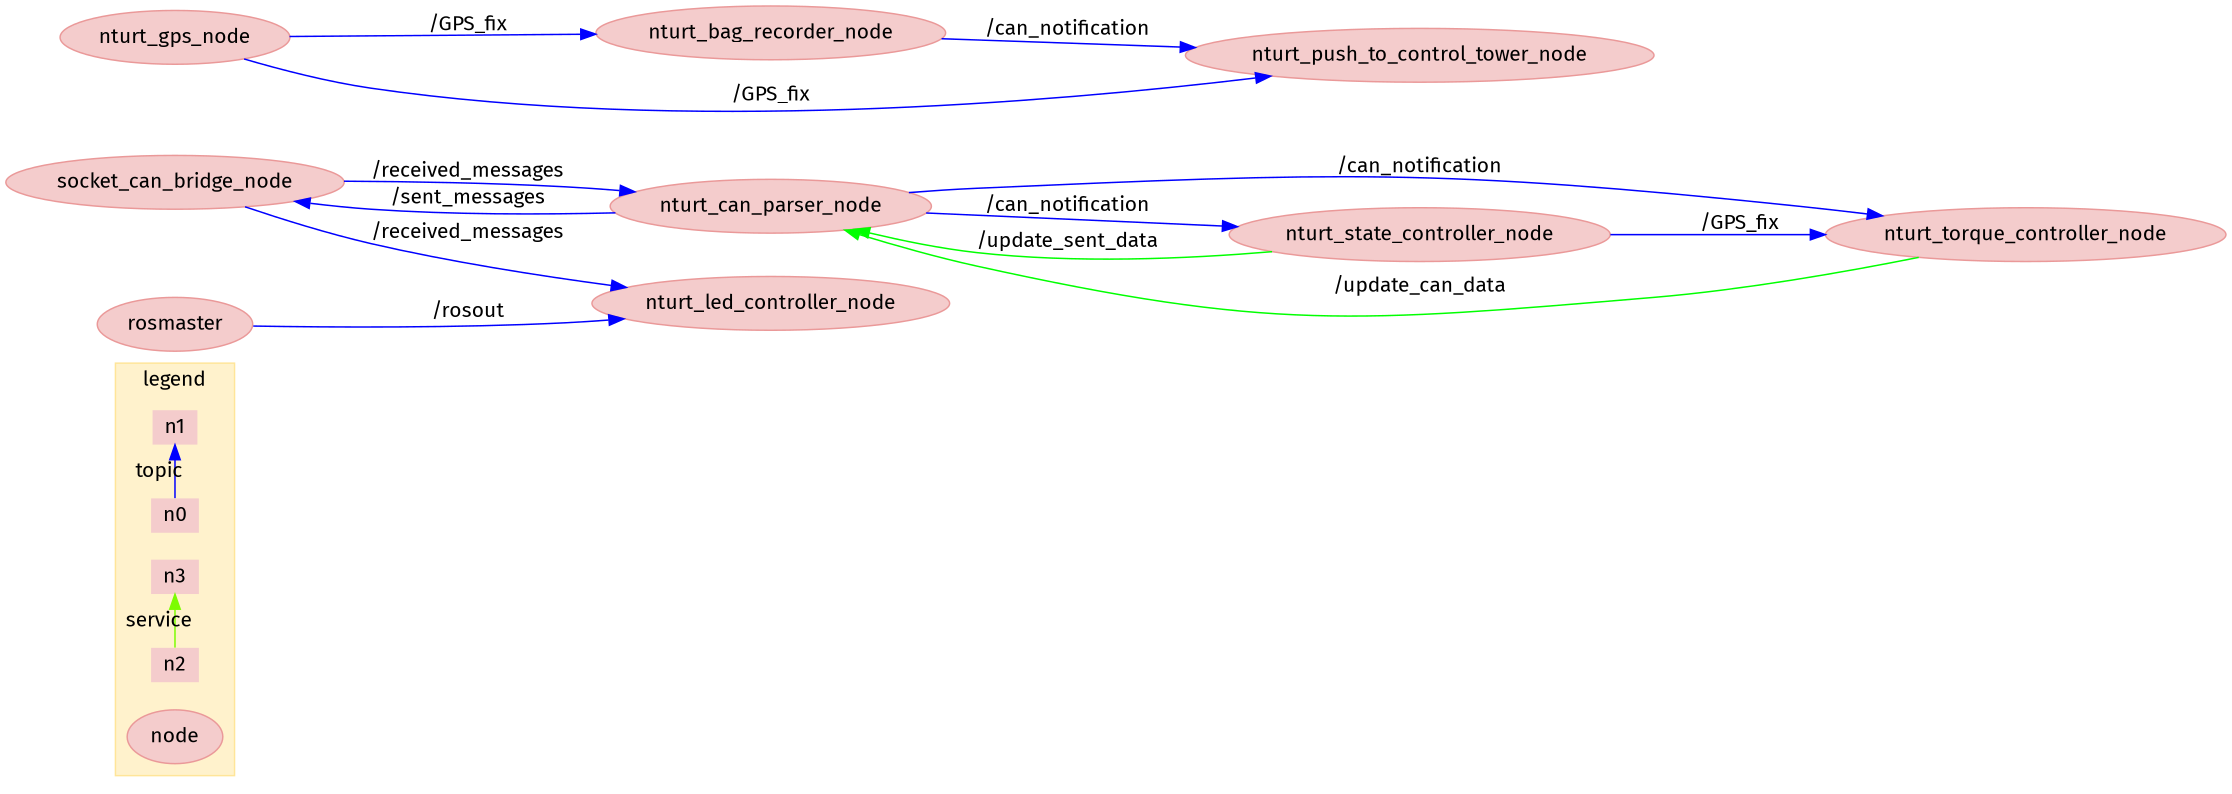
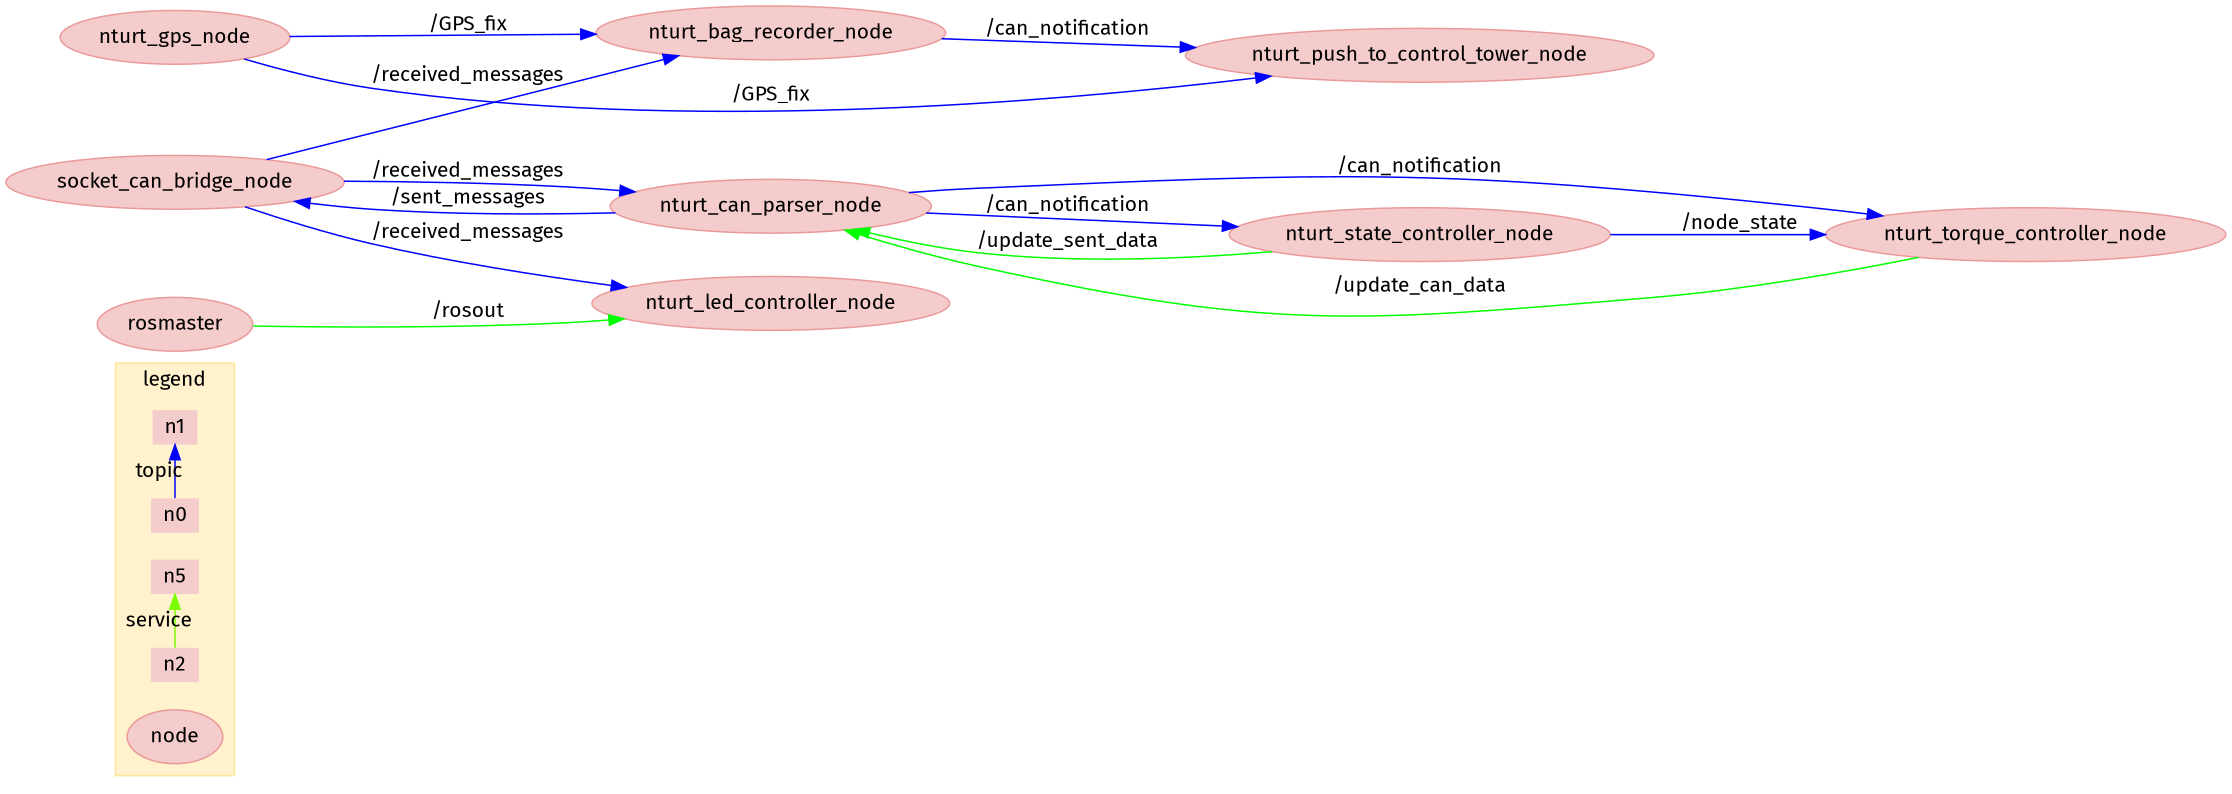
none -> (465, 110)
(1740, 223) -> (1740, 223)
(431, 327) -> (431, 327)
(175, 577) -> (175, 577)
